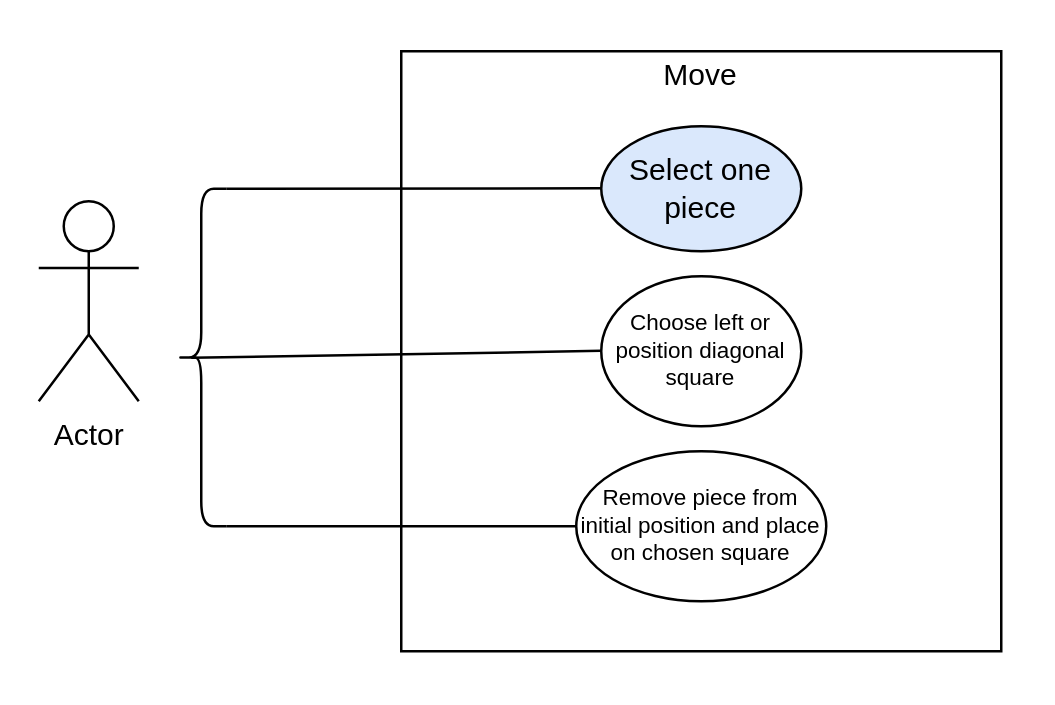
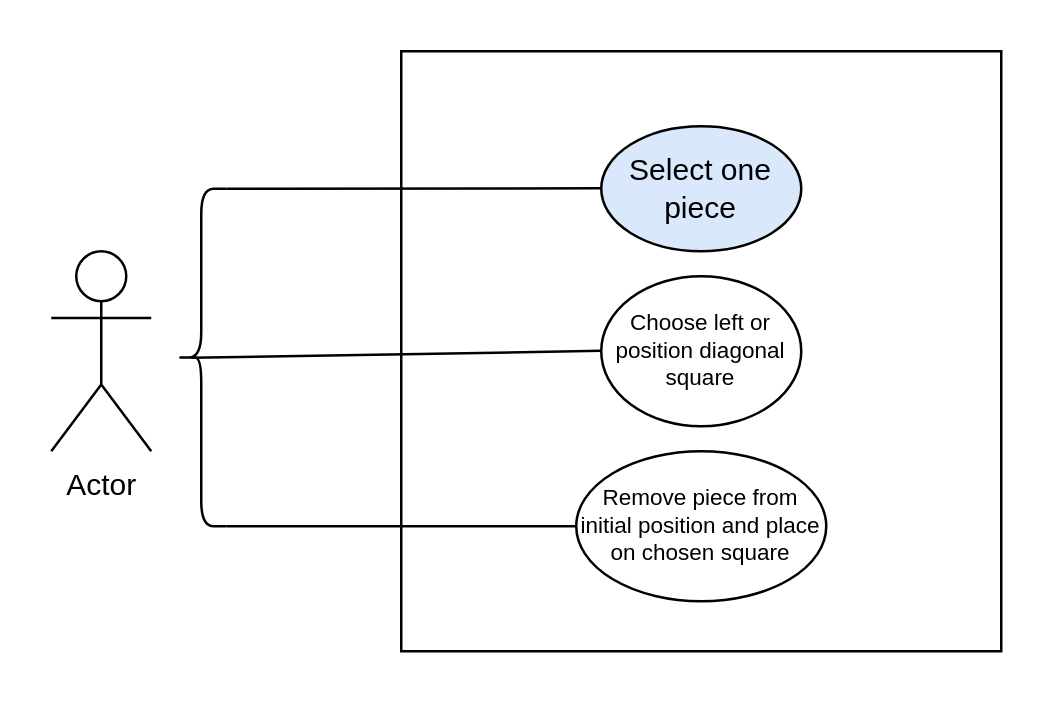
(701, 76) -> none
(89, 301) -> (101, 351)
